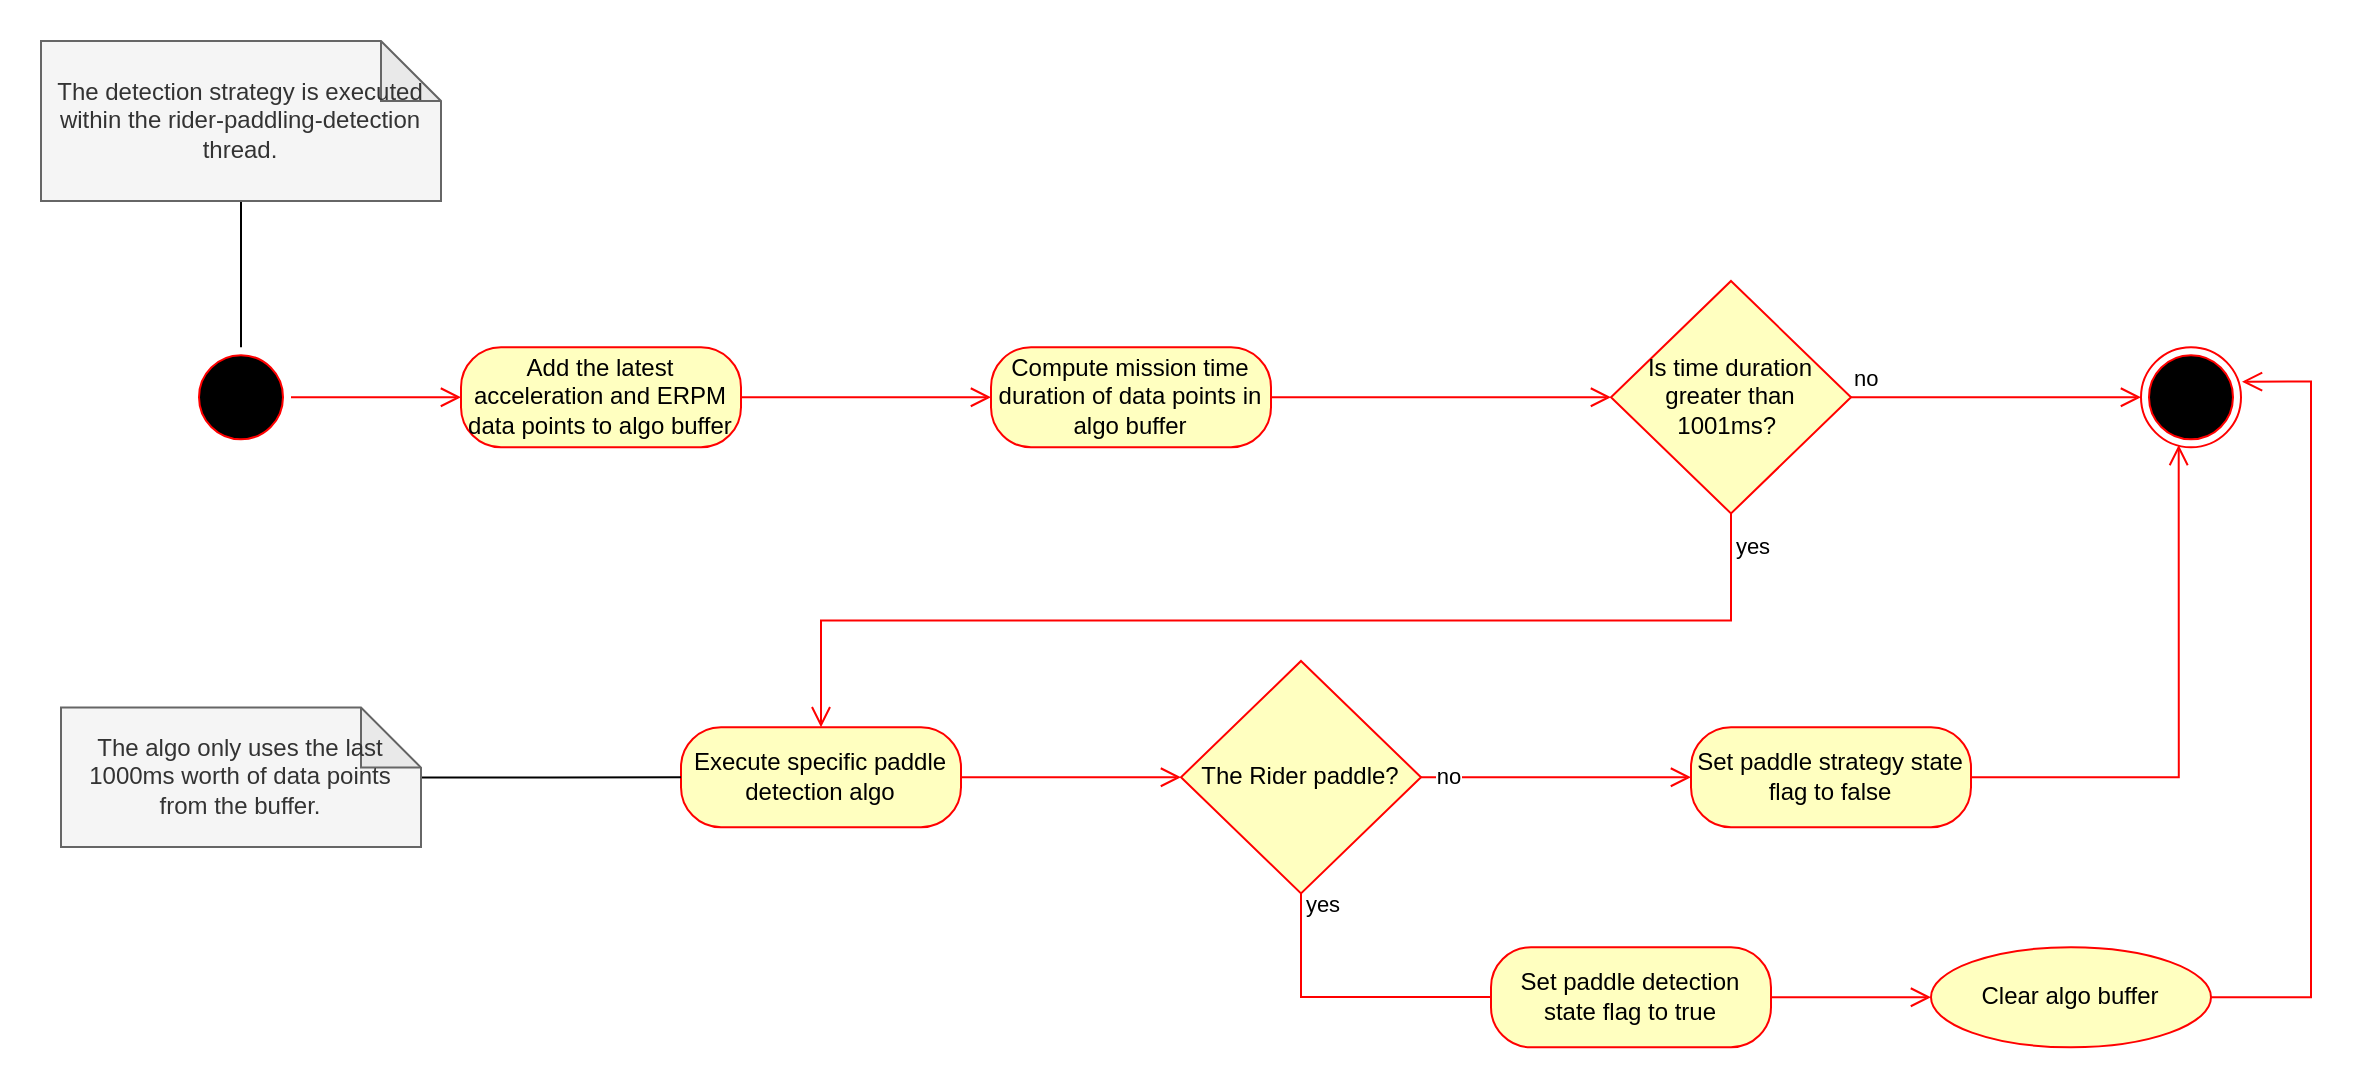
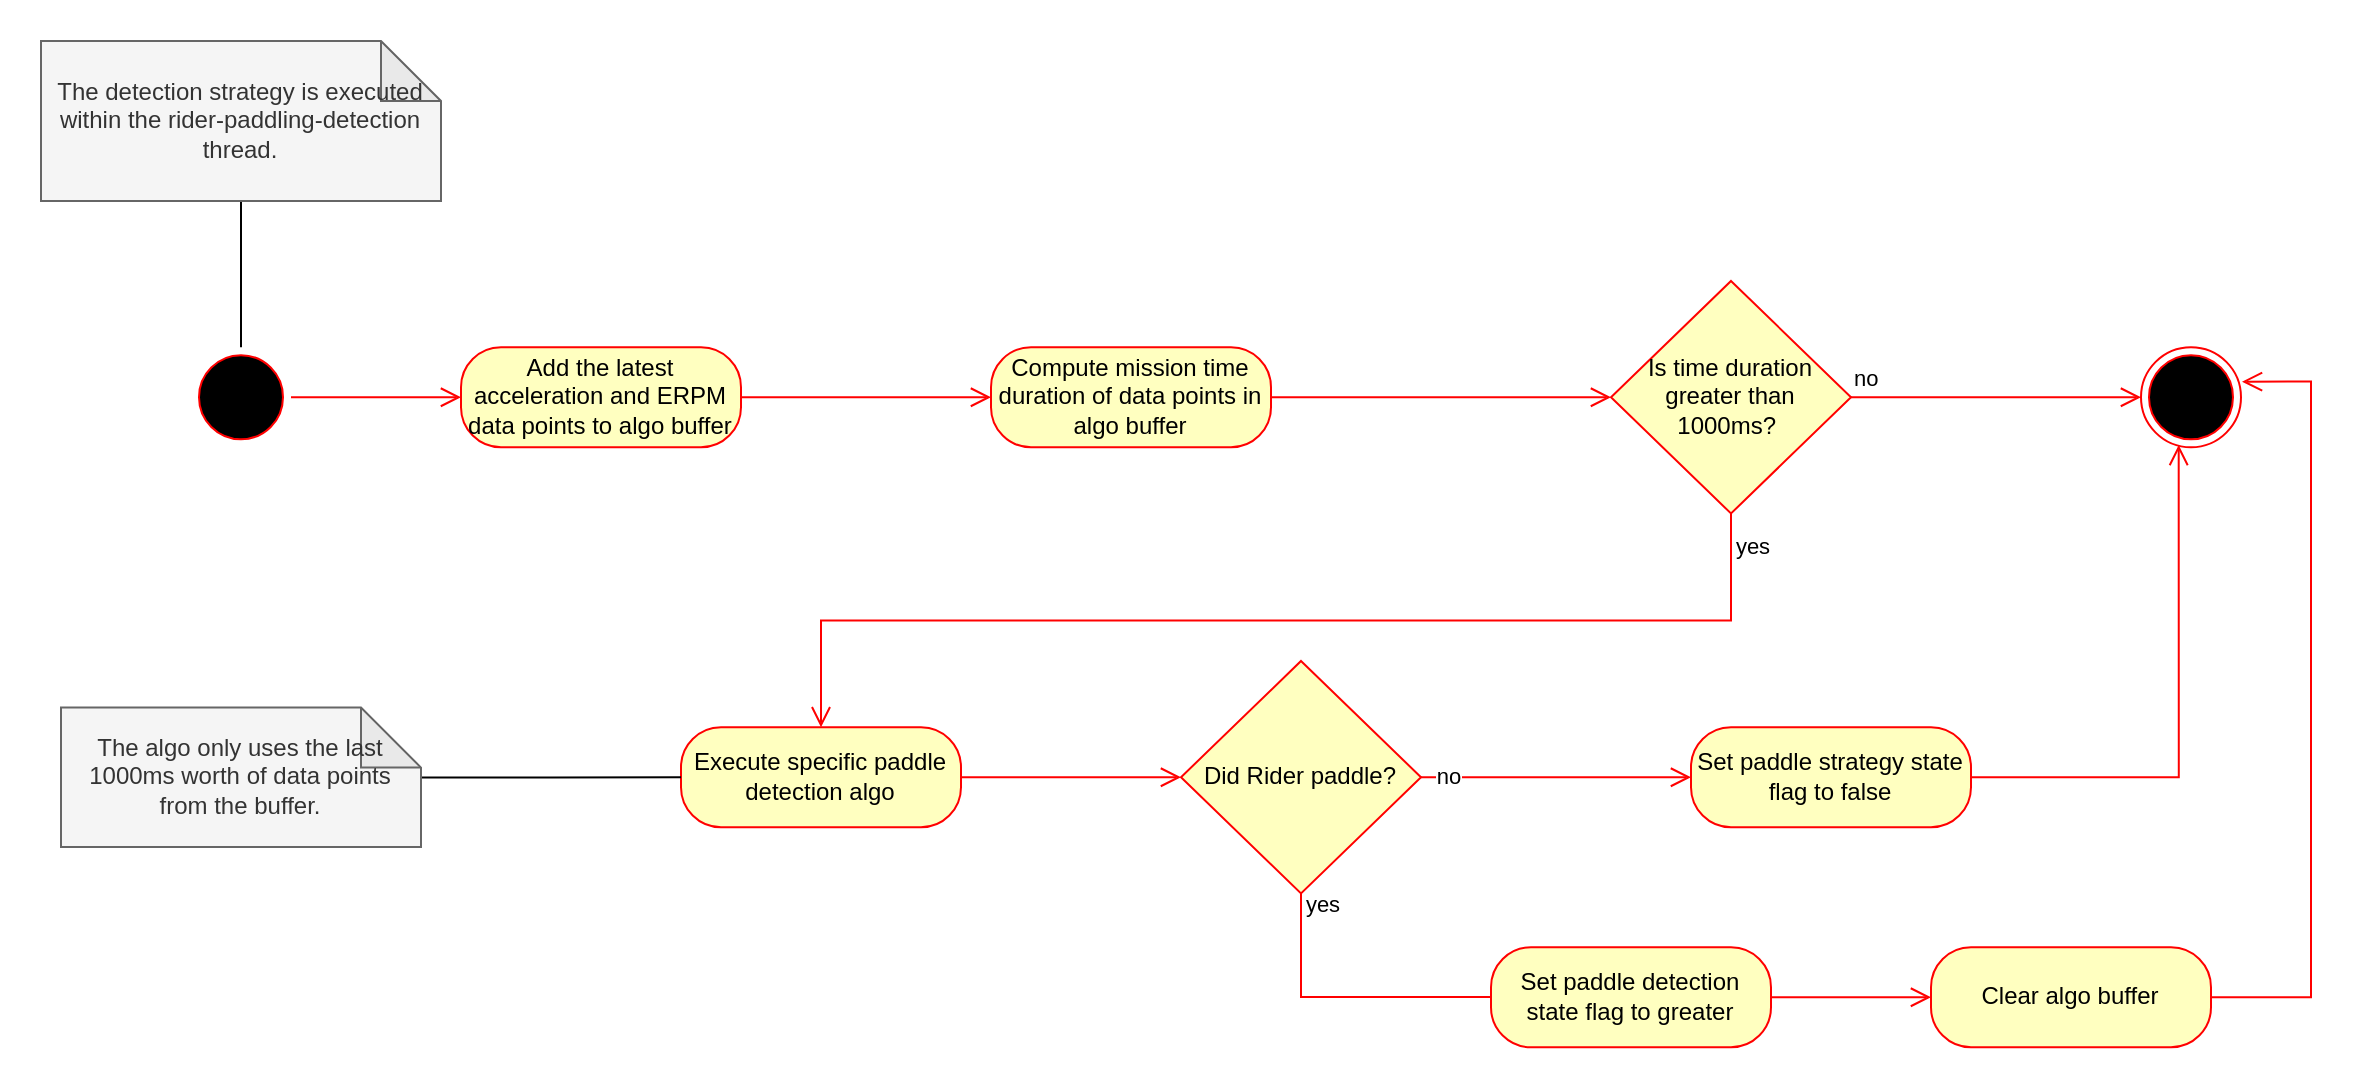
(1731, 397) -> (1731, 397)
(1301, 777) -> (1301, 777)
(1631, 997) -> (1631, 997)
(2071, 997) -> (2071, 997)
